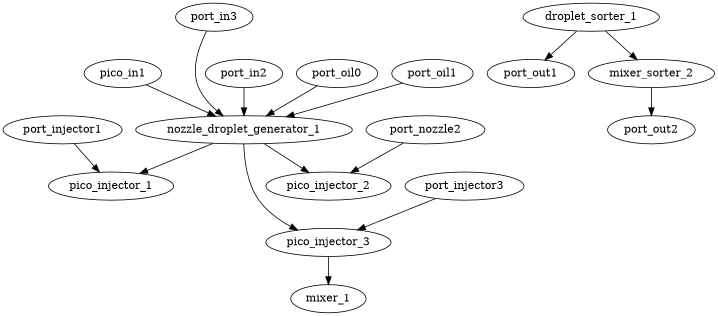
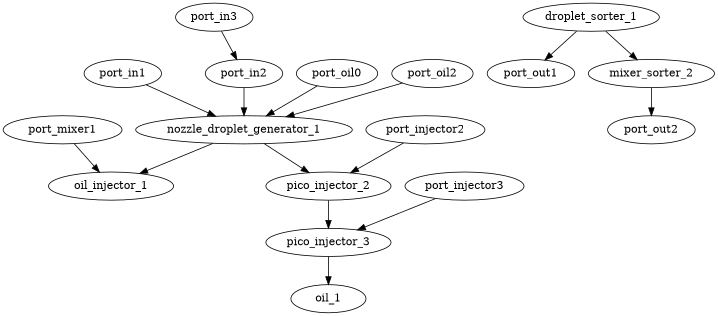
(195, 73) -> (227, 42)
(123, 74) -> (123, 74)
(432, 74) -> (432, 74)
(63, 130) -> (63, 130)
(425, 130) -> (425, 130)
(111, 186) -> (111, 186)
(254, 193) -> (328, 210)
(328, 299) -> (328, 299)
